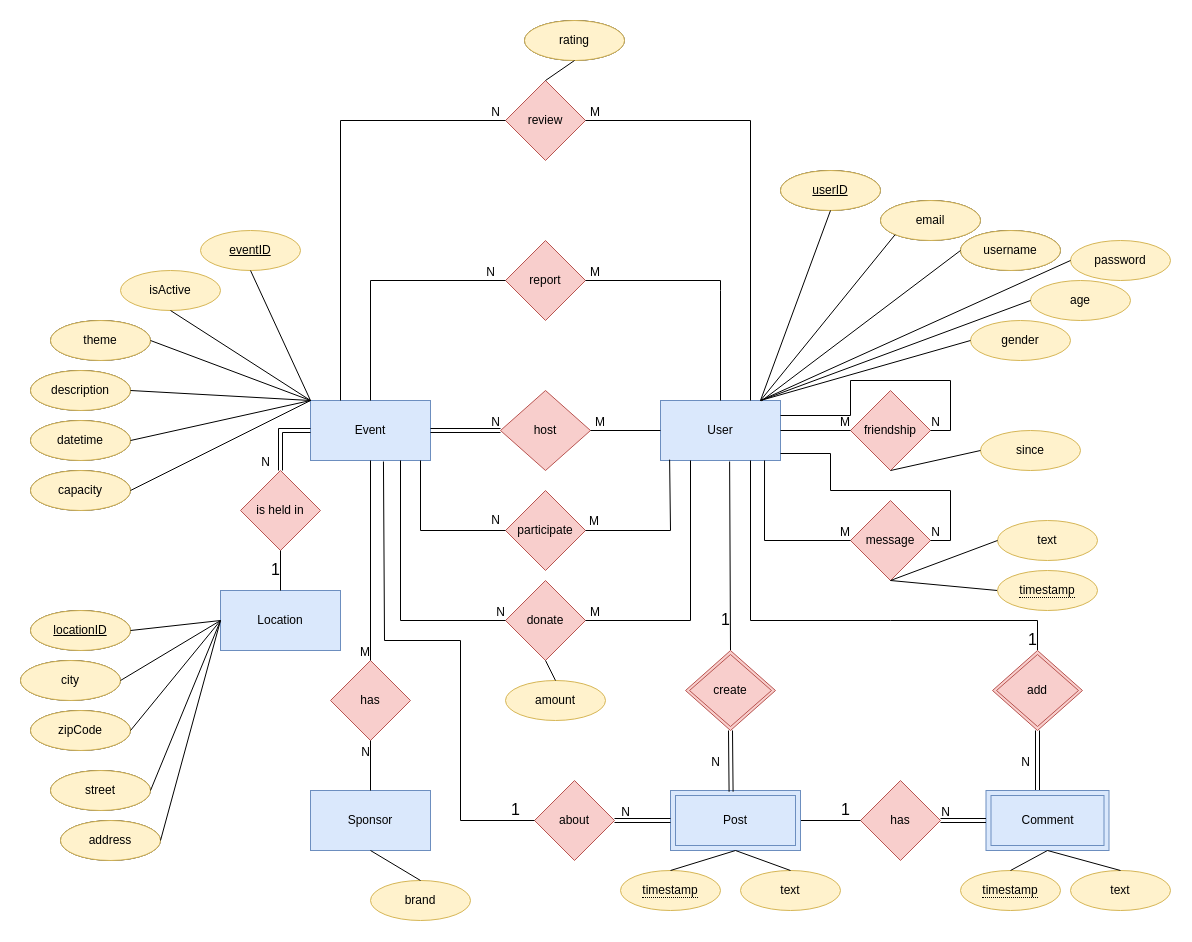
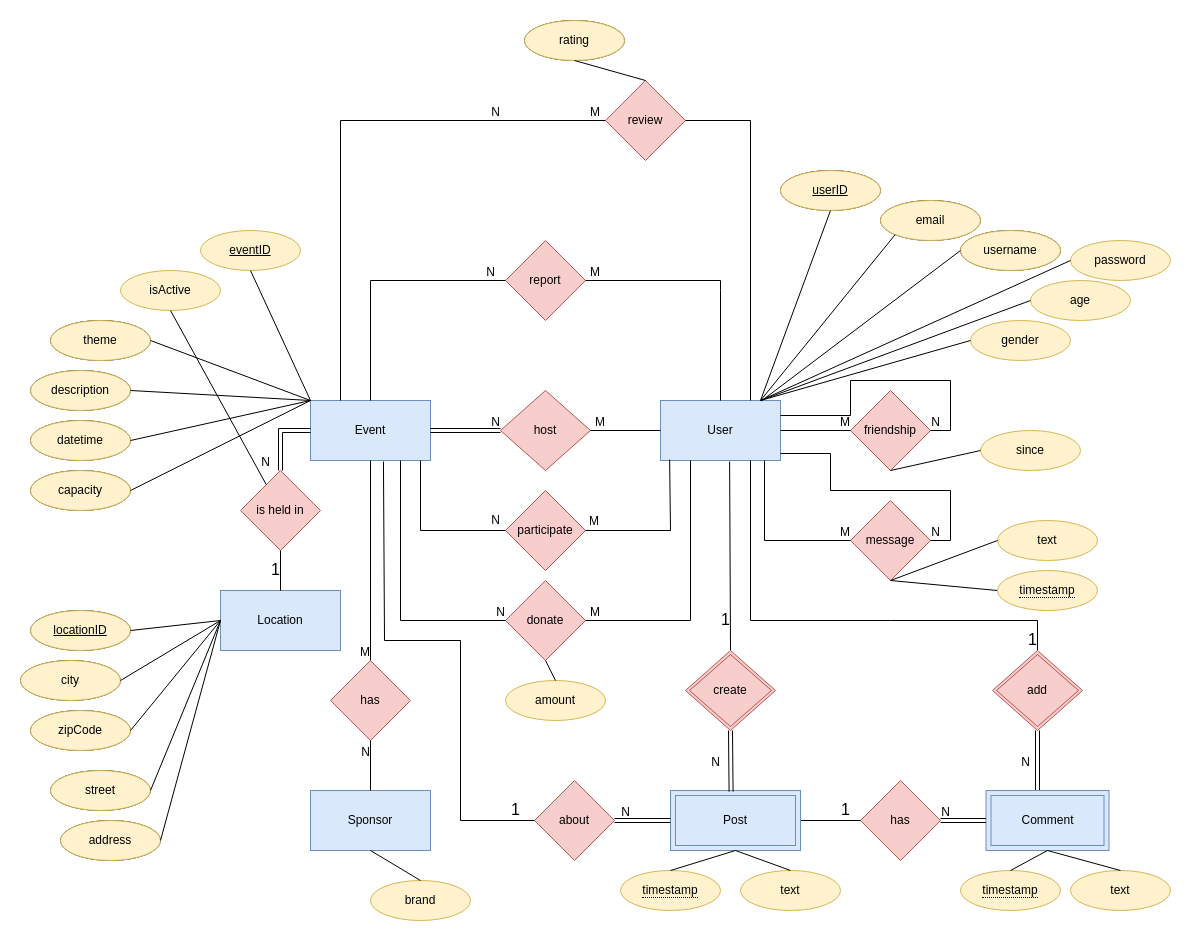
(546, 121) -> (646, 121)
(237, 353) -> (218, 398)
